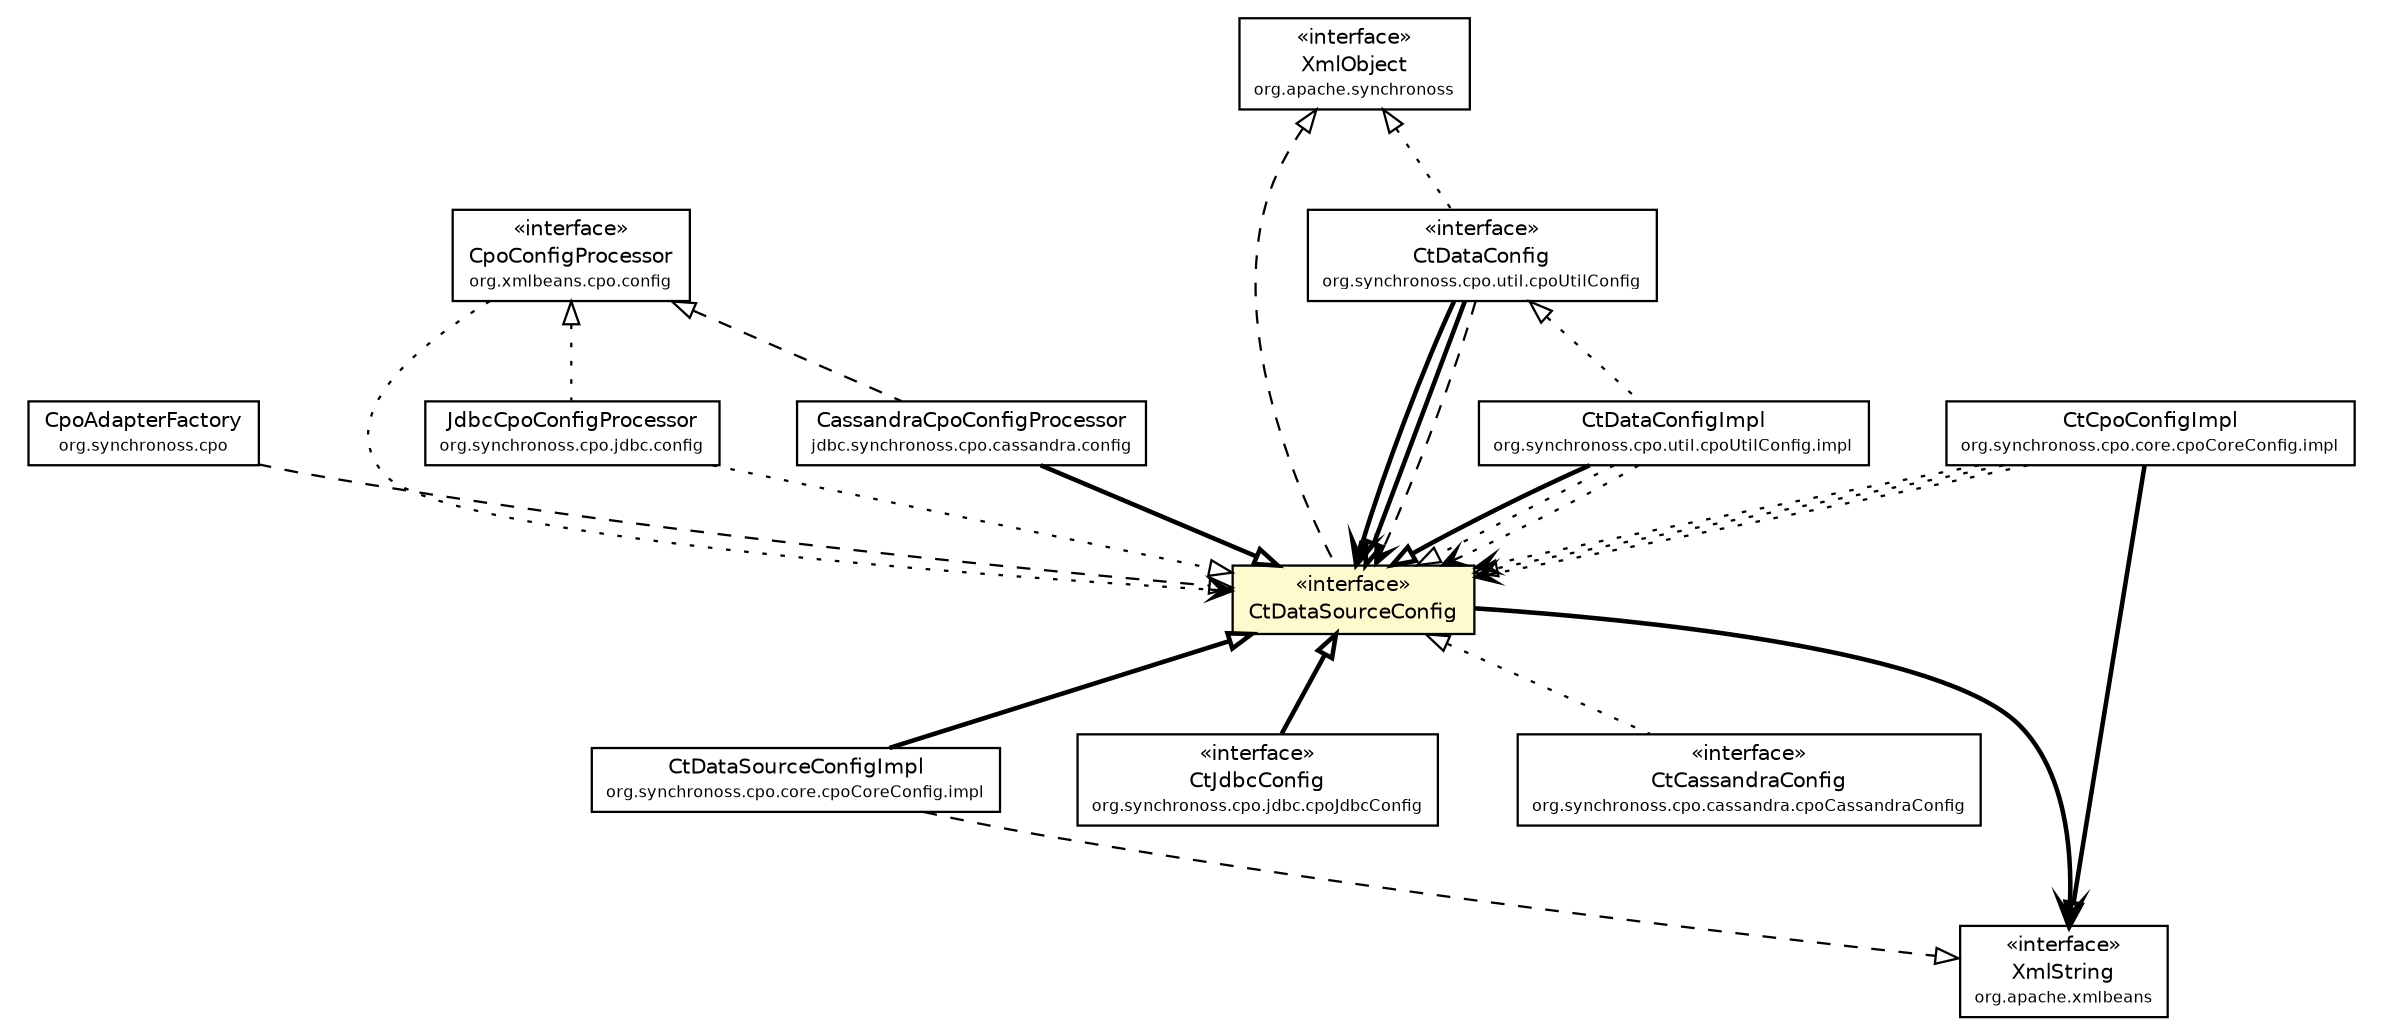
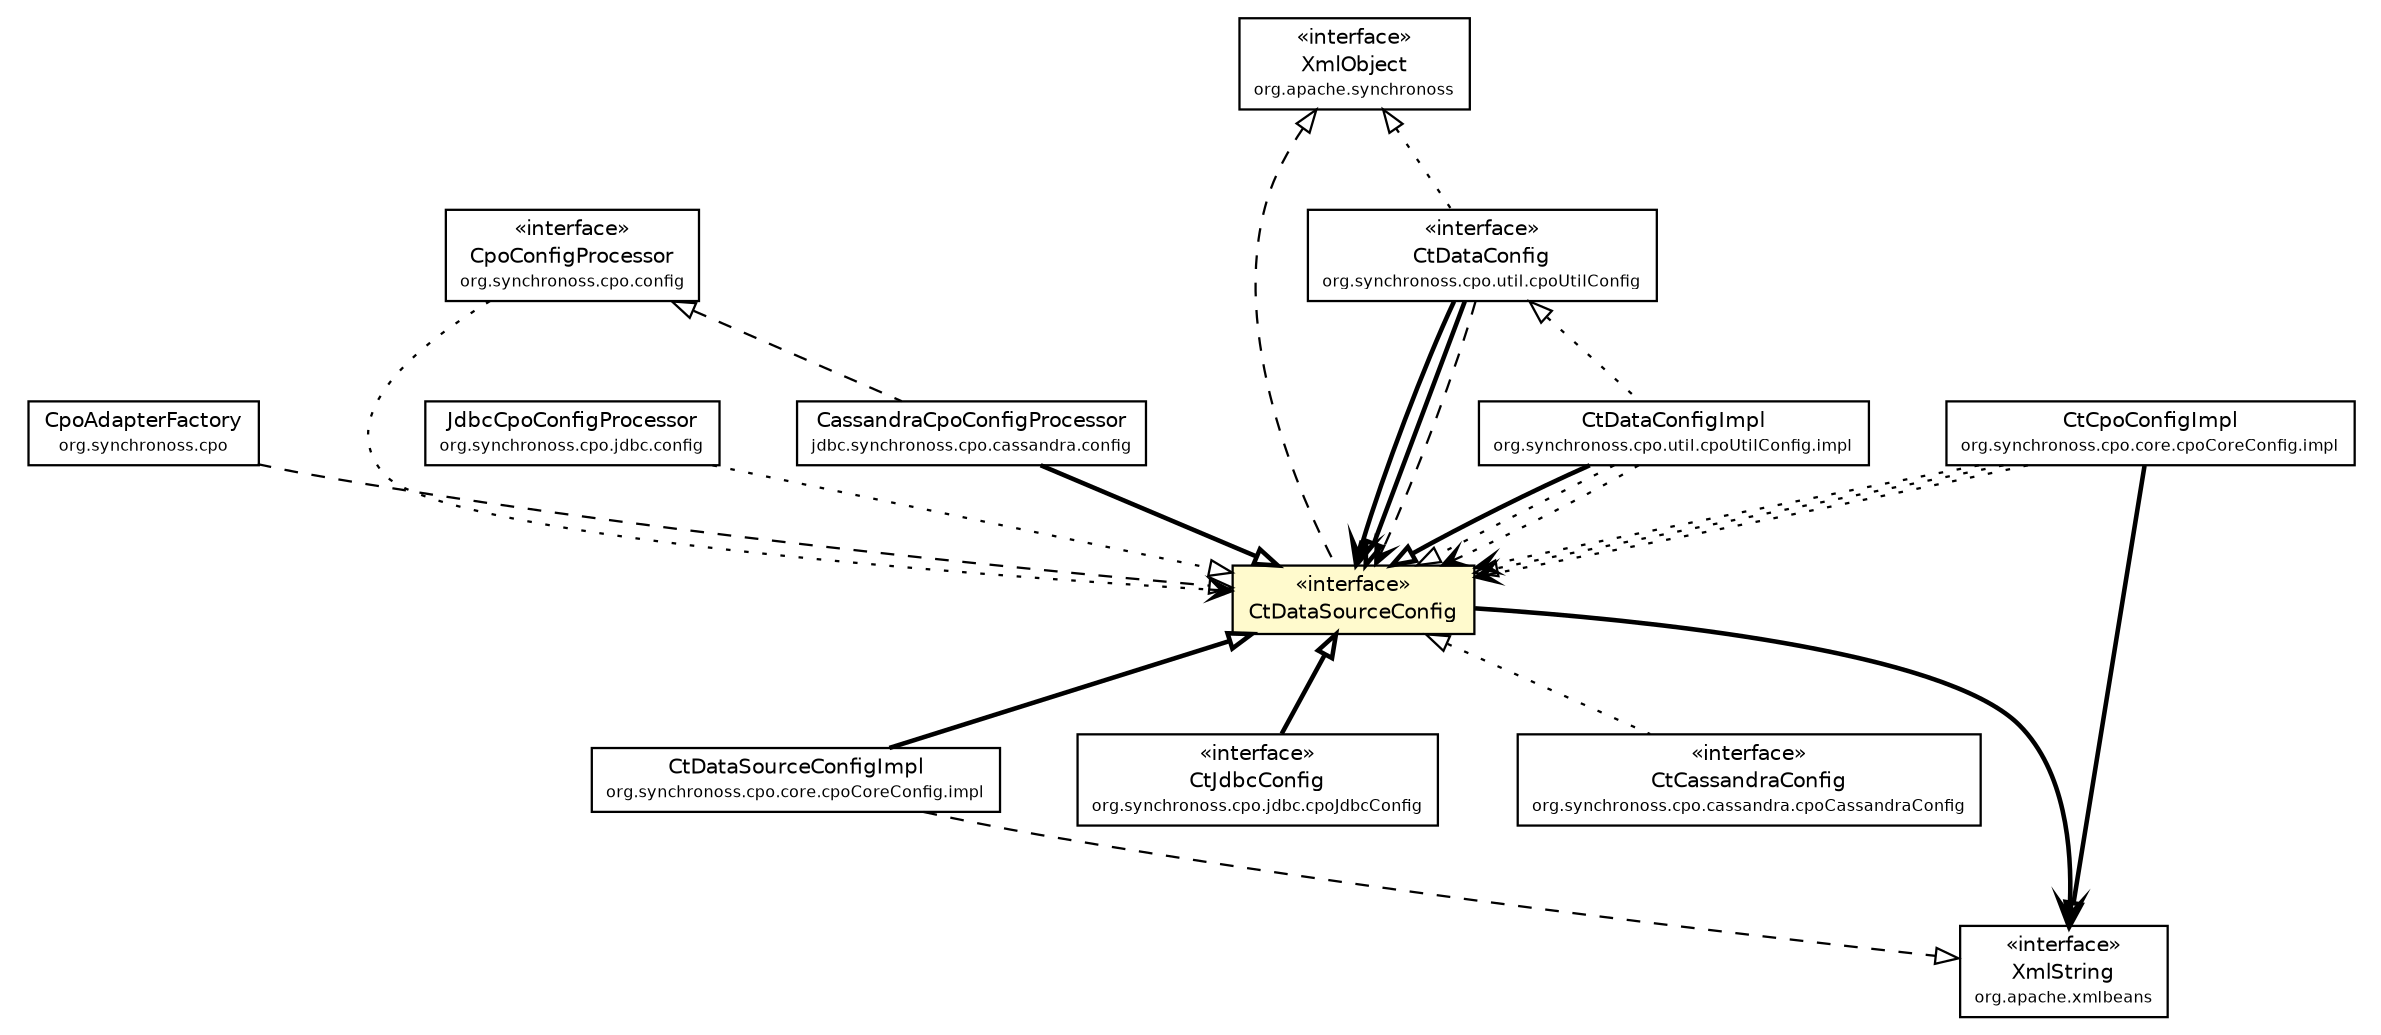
(571, 282) -> (572, 282)
(571, 362) -> none
